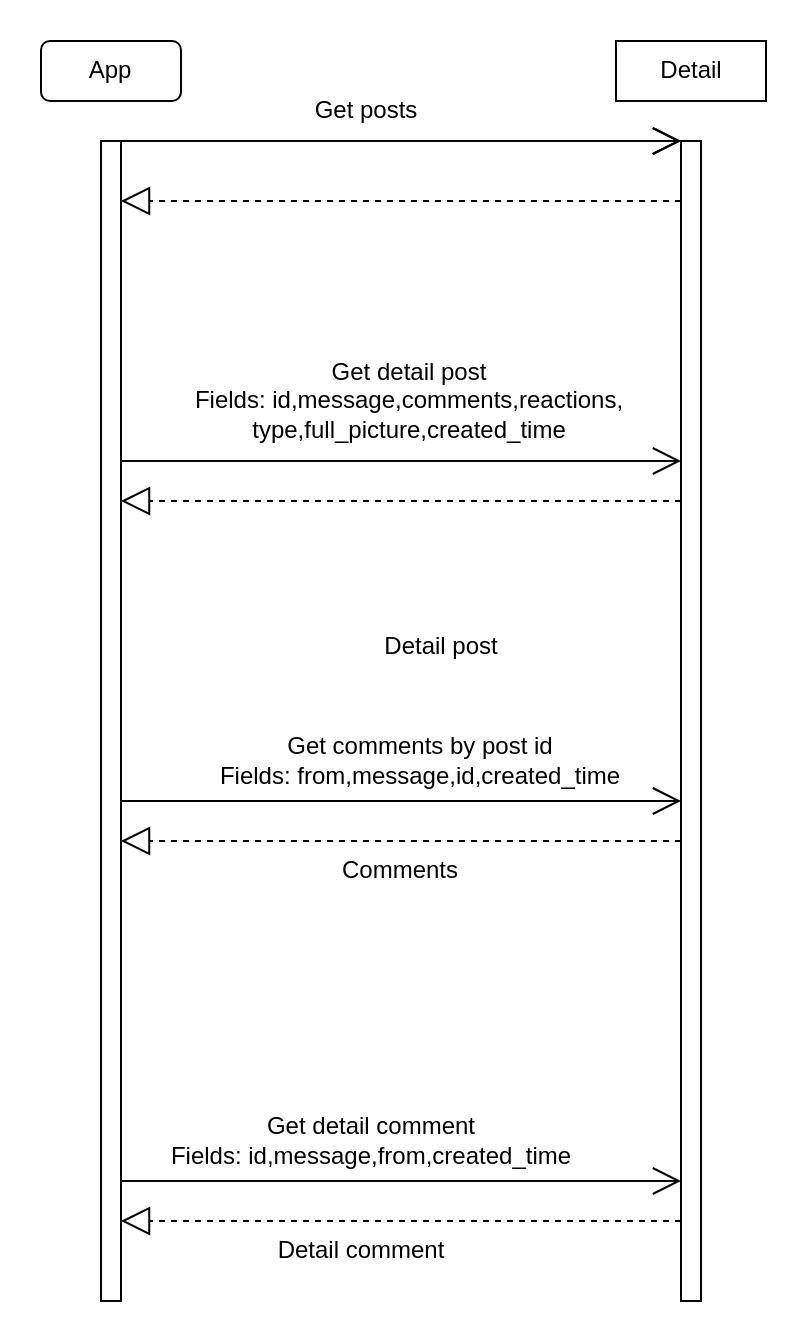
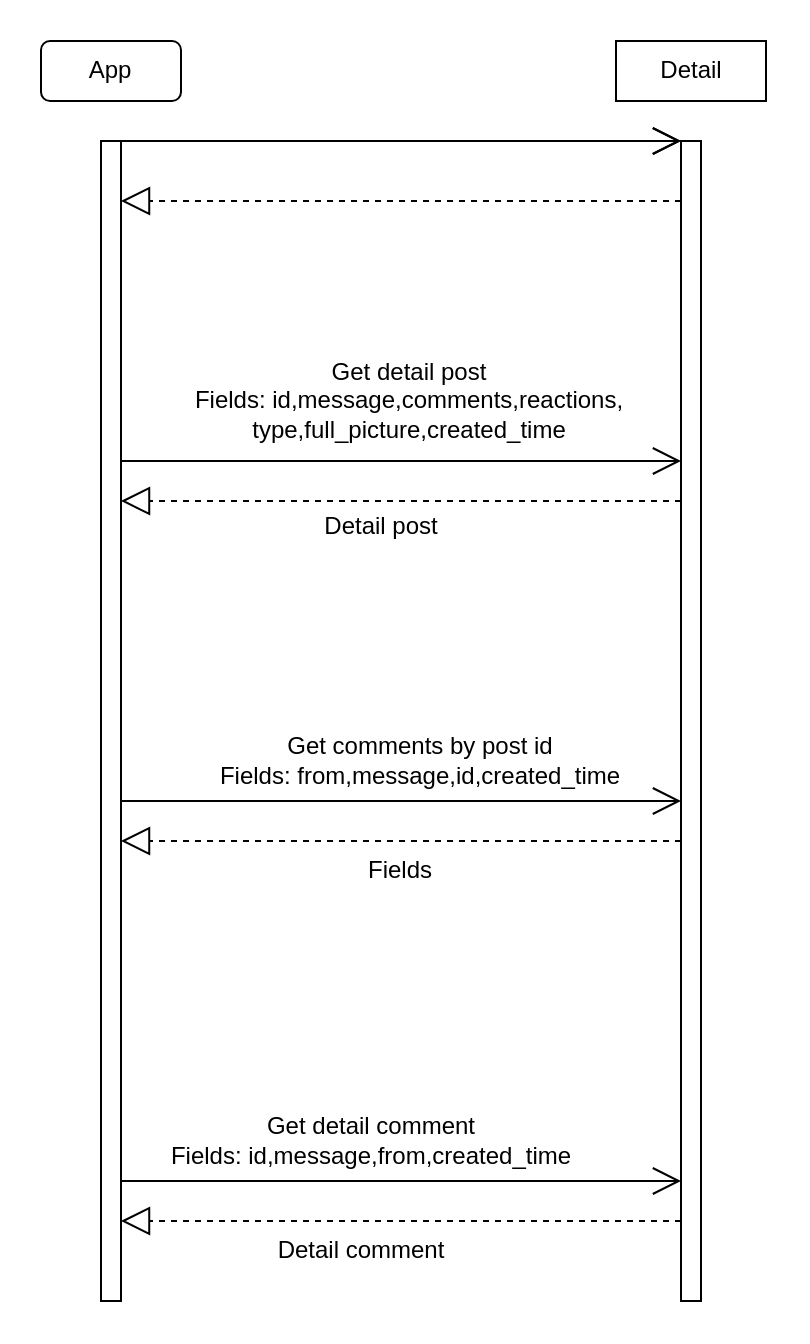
(367, 111) -> none
(441, 647) -> (381, 527)
(401, 871) -> (401, 871)
